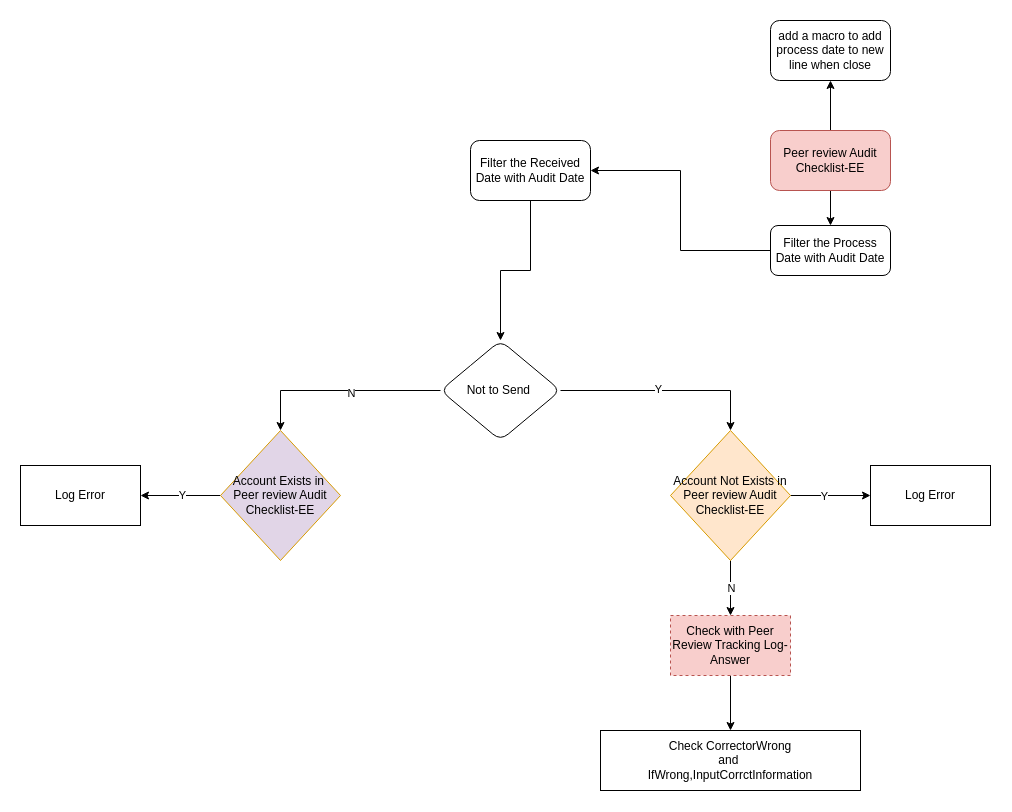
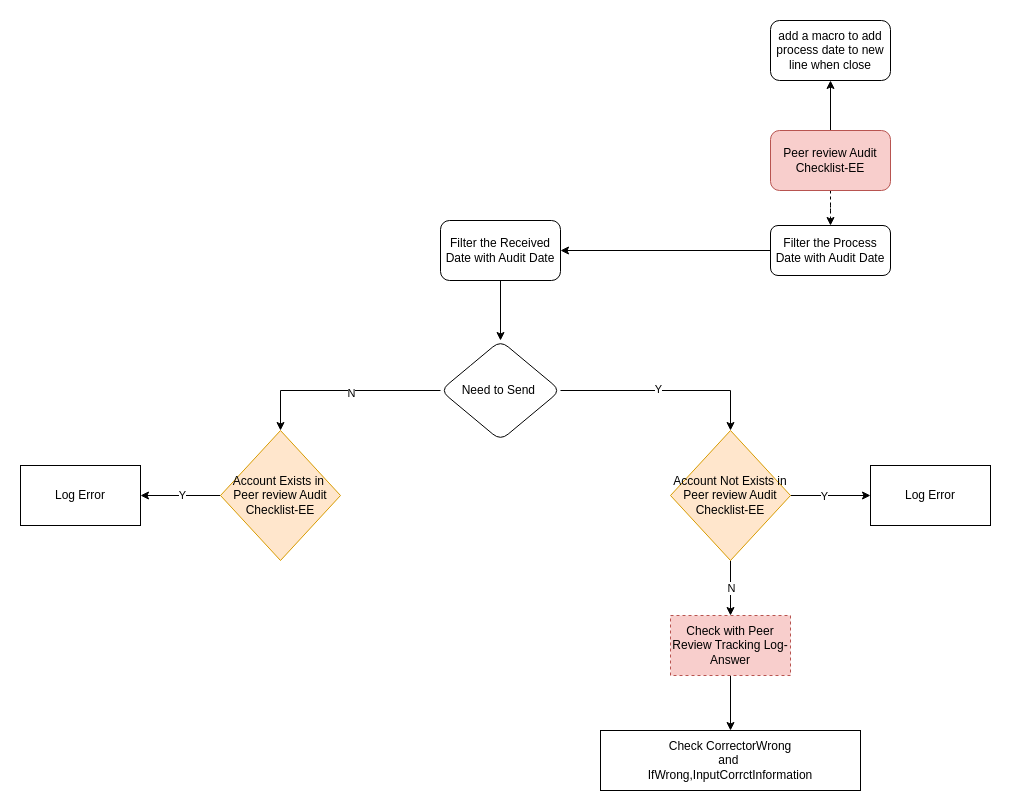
(531, 171) -> (501, 251)
(831, 210) -> (831, 210)
(501, 391) -> (501, 391)
(281, 496) -> (281, 496)
